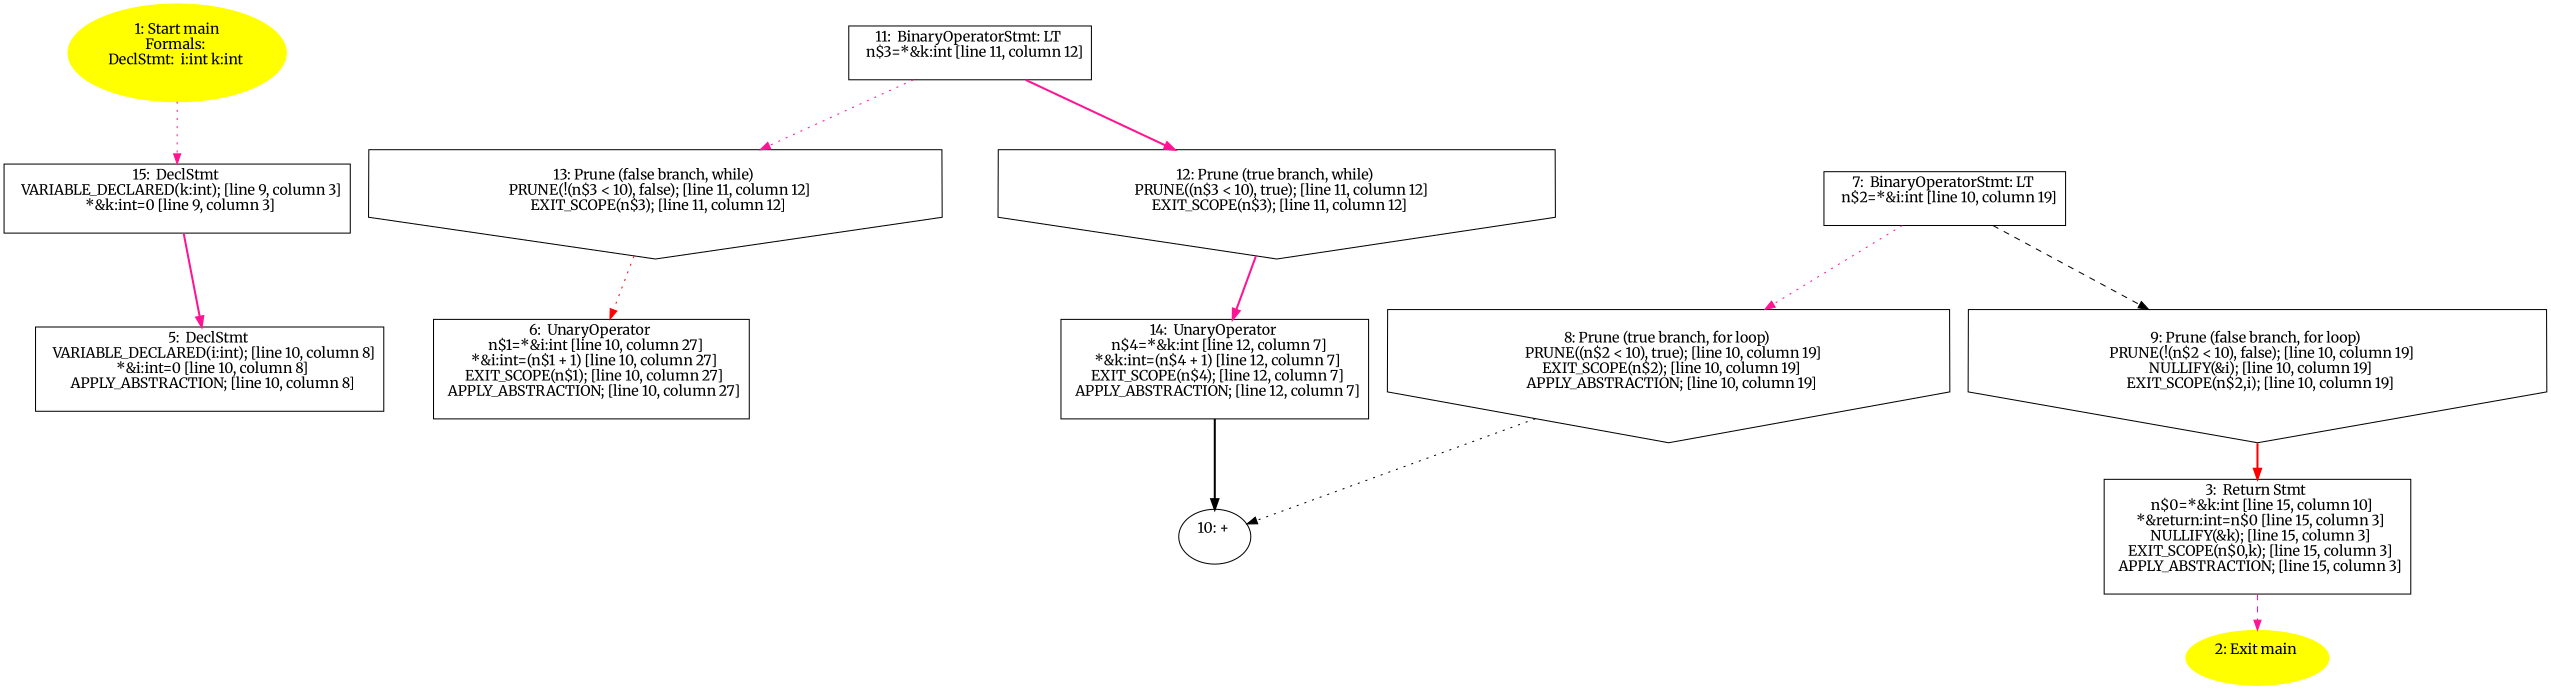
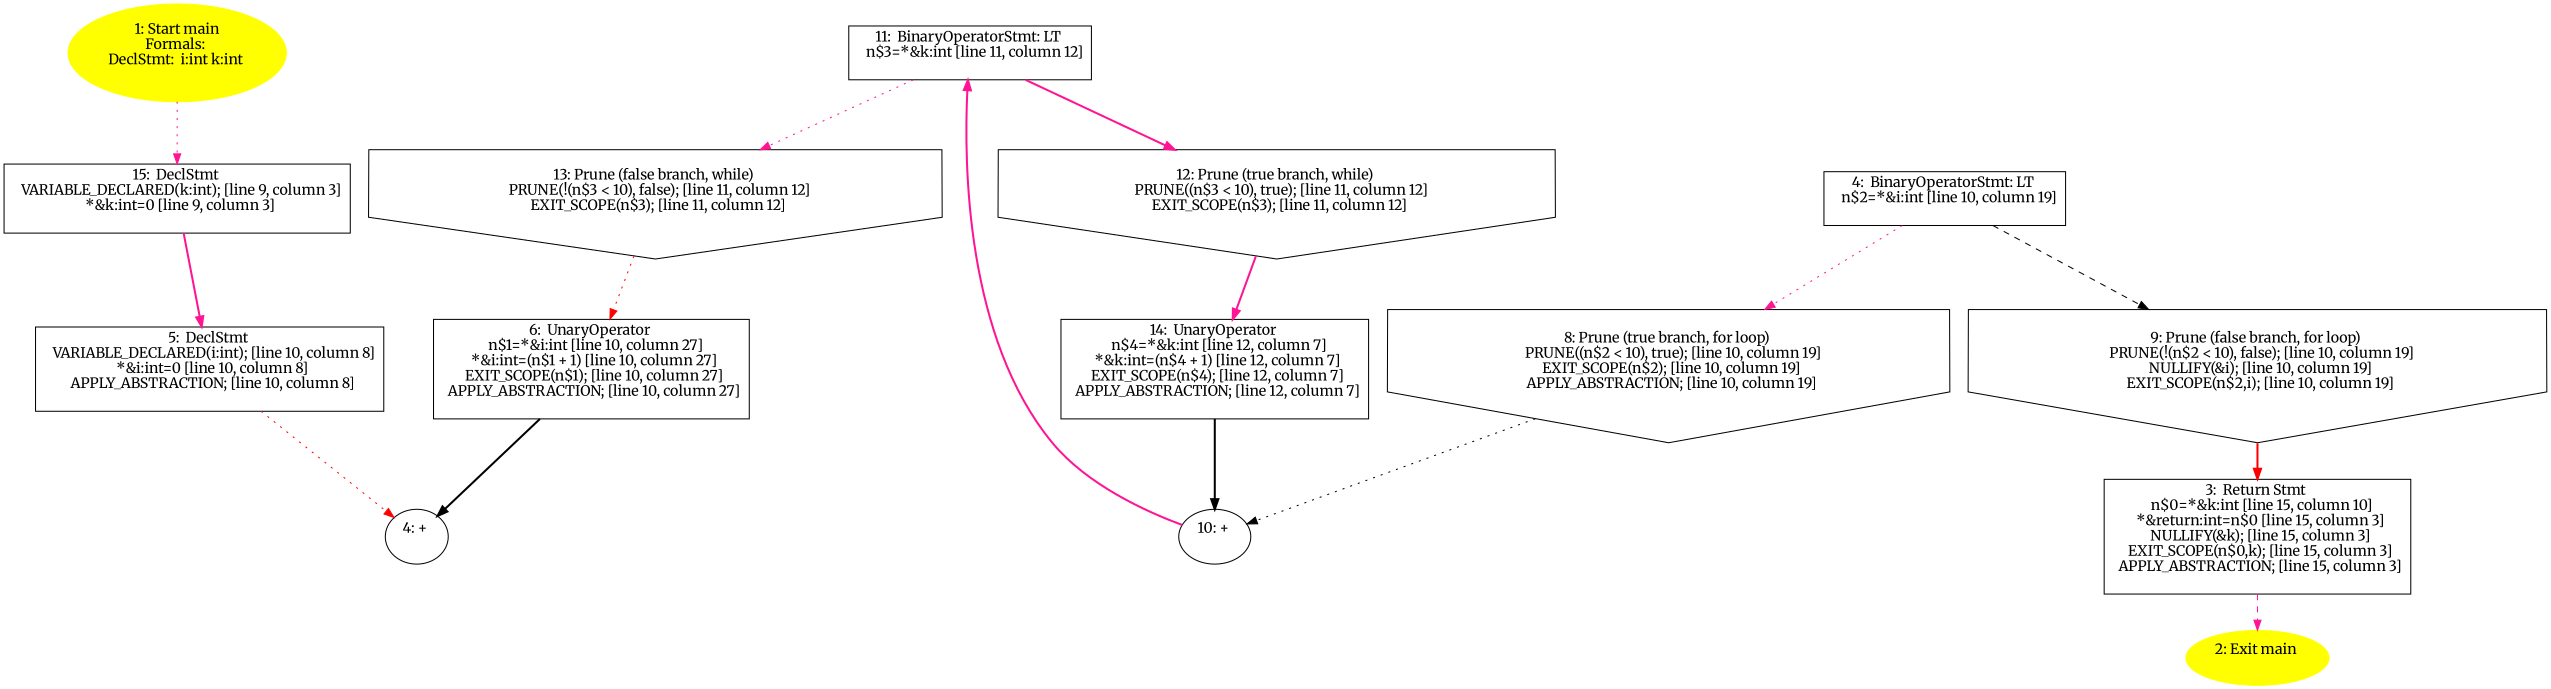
(1945, 199) -> (1945, 199)
none -> (1001, 349)
none -> (417, 537)
